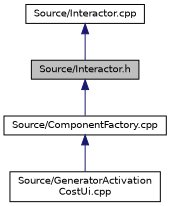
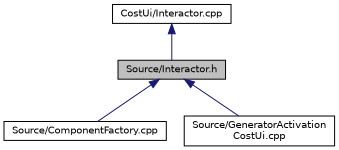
(85, 14) -> (172, 14)
(85, 158) -> (216, 100)
